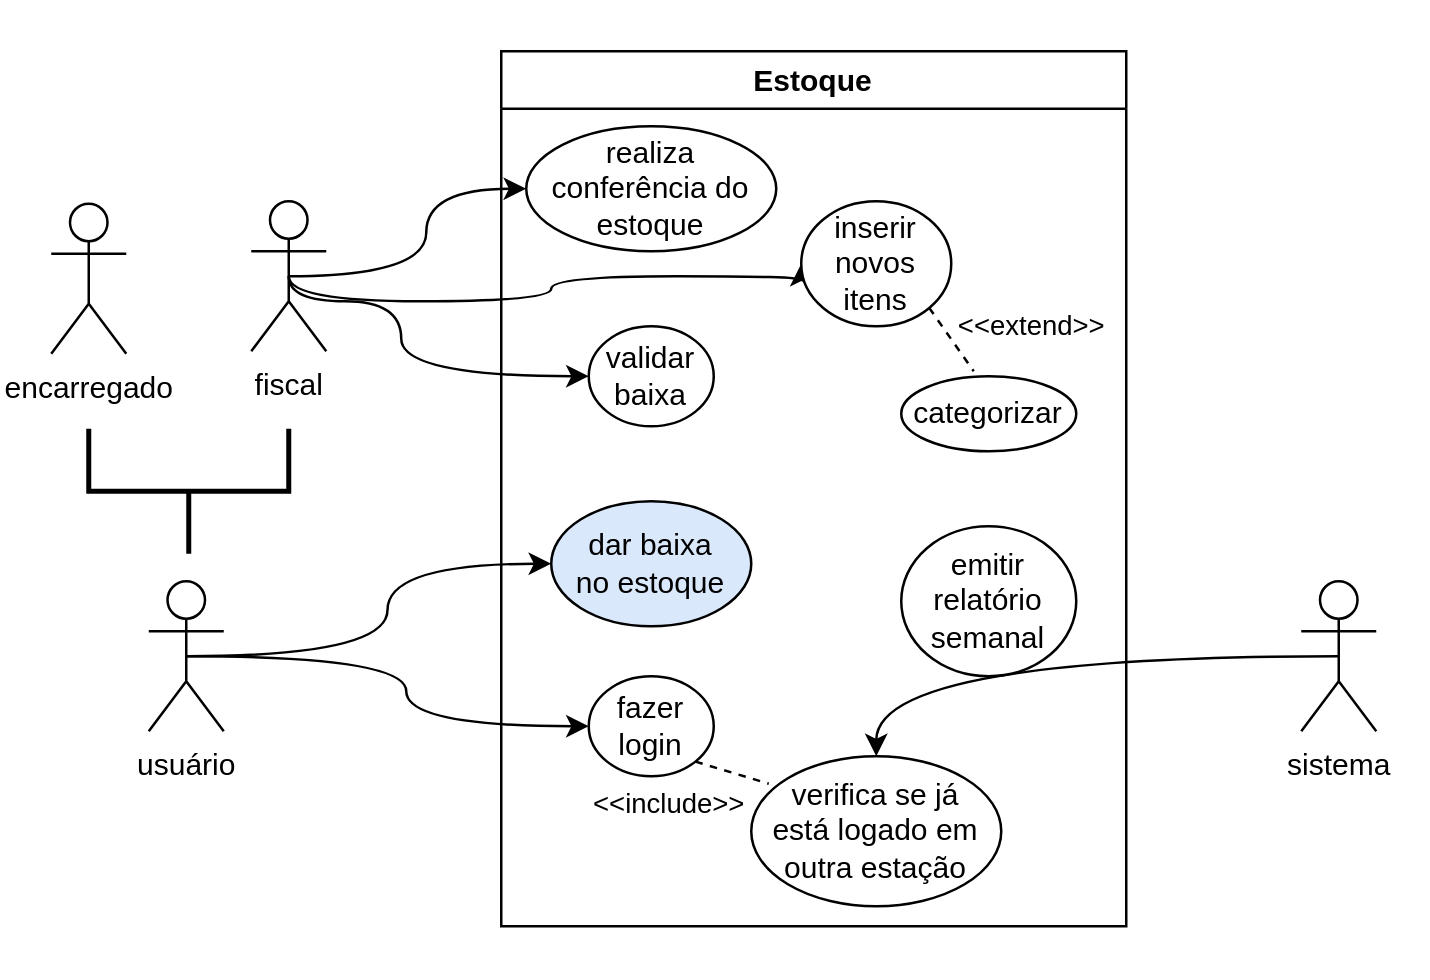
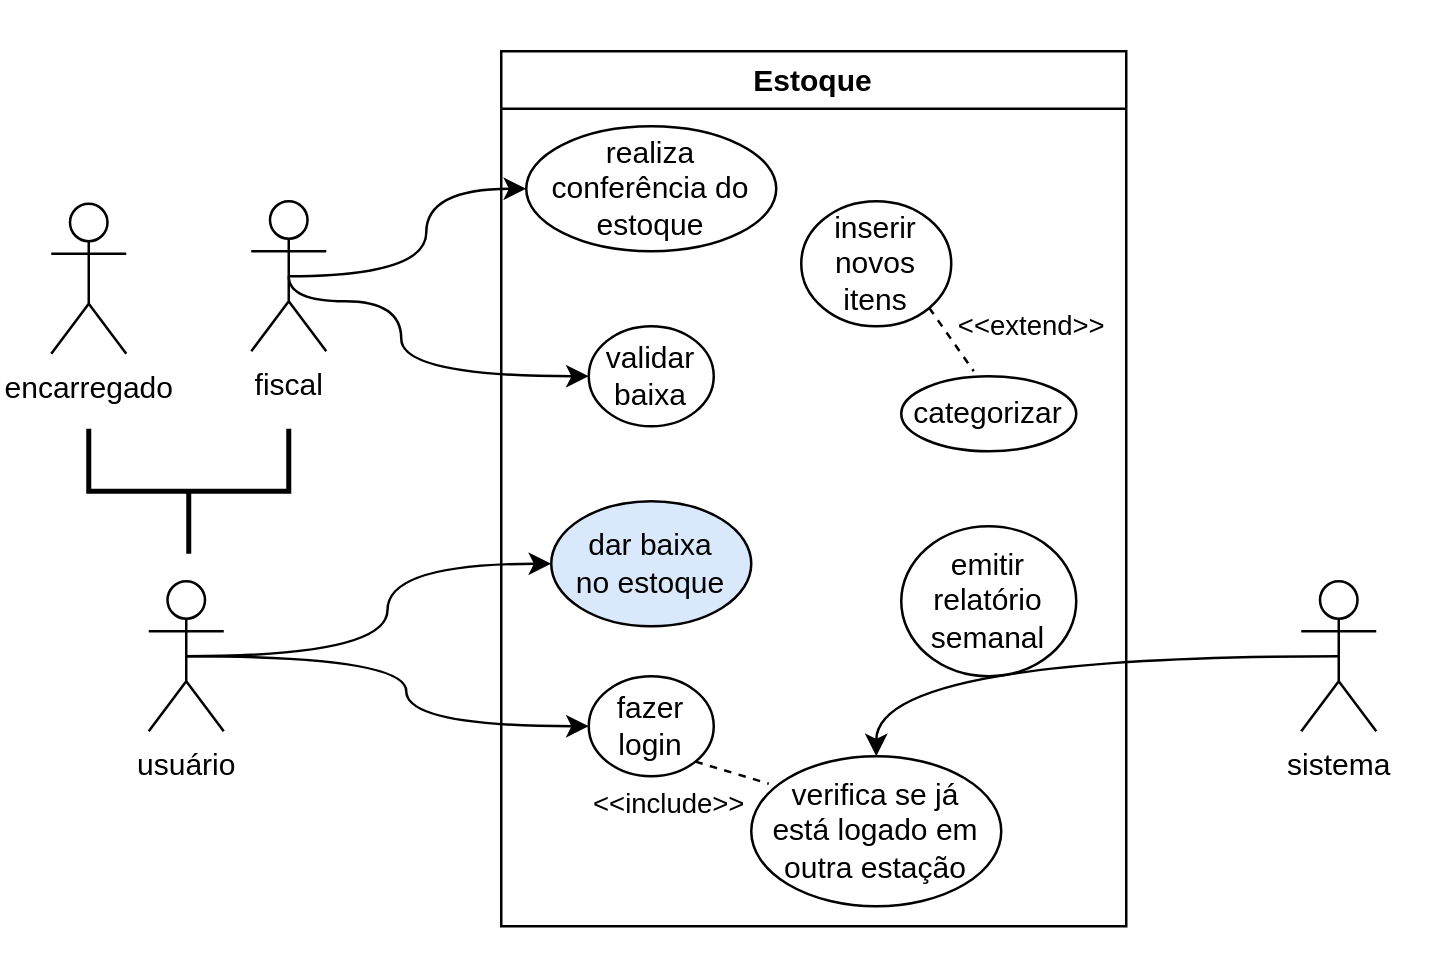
(653, 276) -> none
